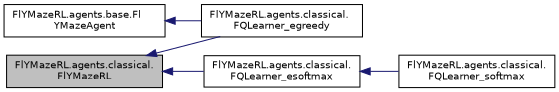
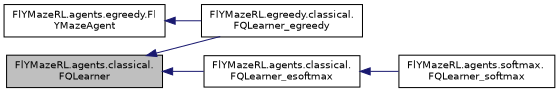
(85, 21) -> (85, 21)
(282, 21) -> (282, 21)
(85, 71) -> (85, 71)
(477, 71) -> (477, 71)
